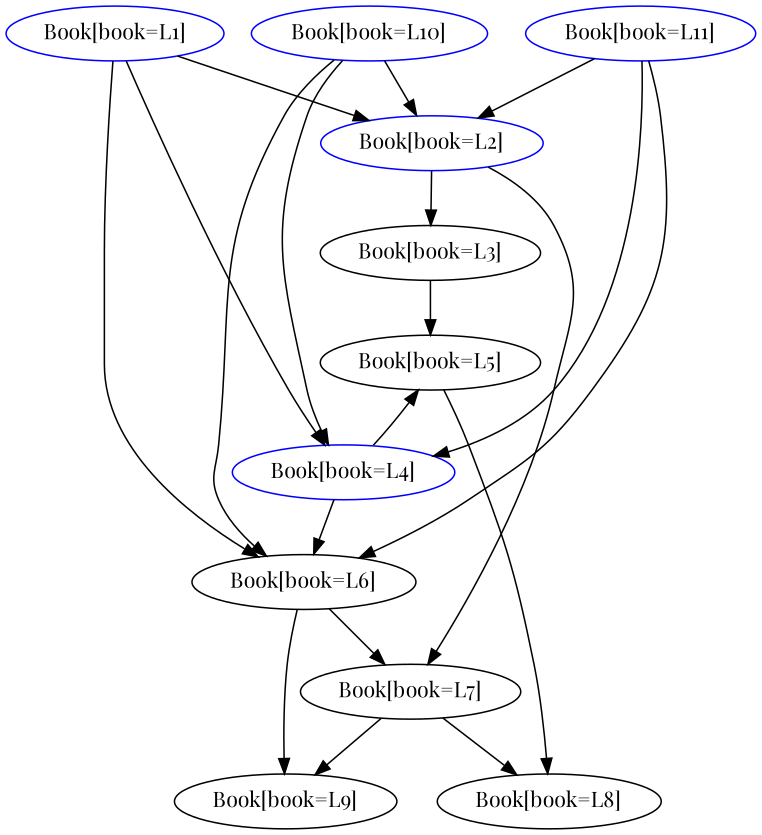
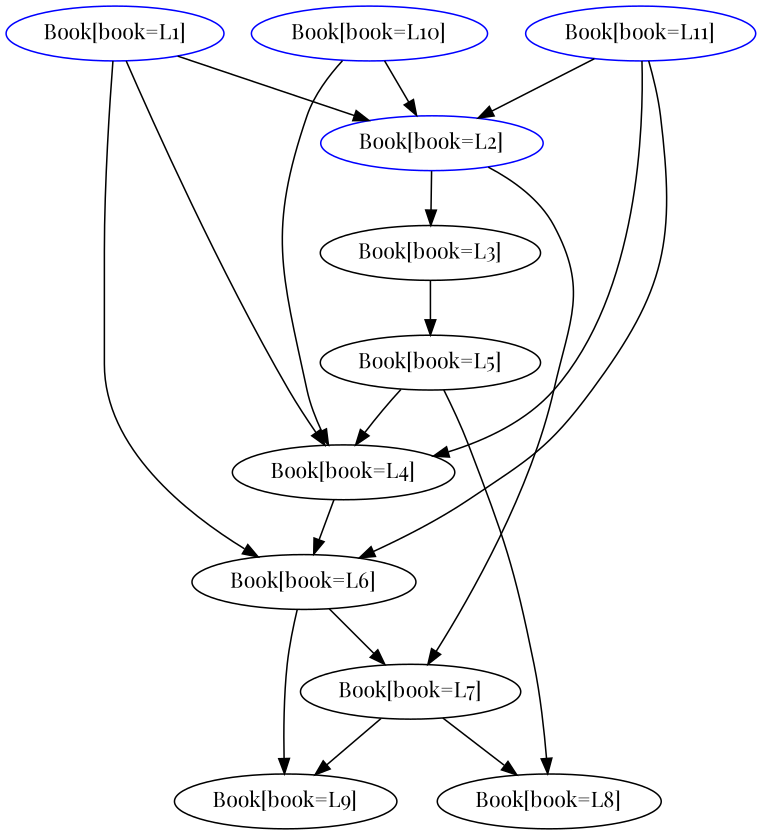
(227, 308) -> none
(392, 424) -> (382, 411)
(344, 472) -> (344, 472)
